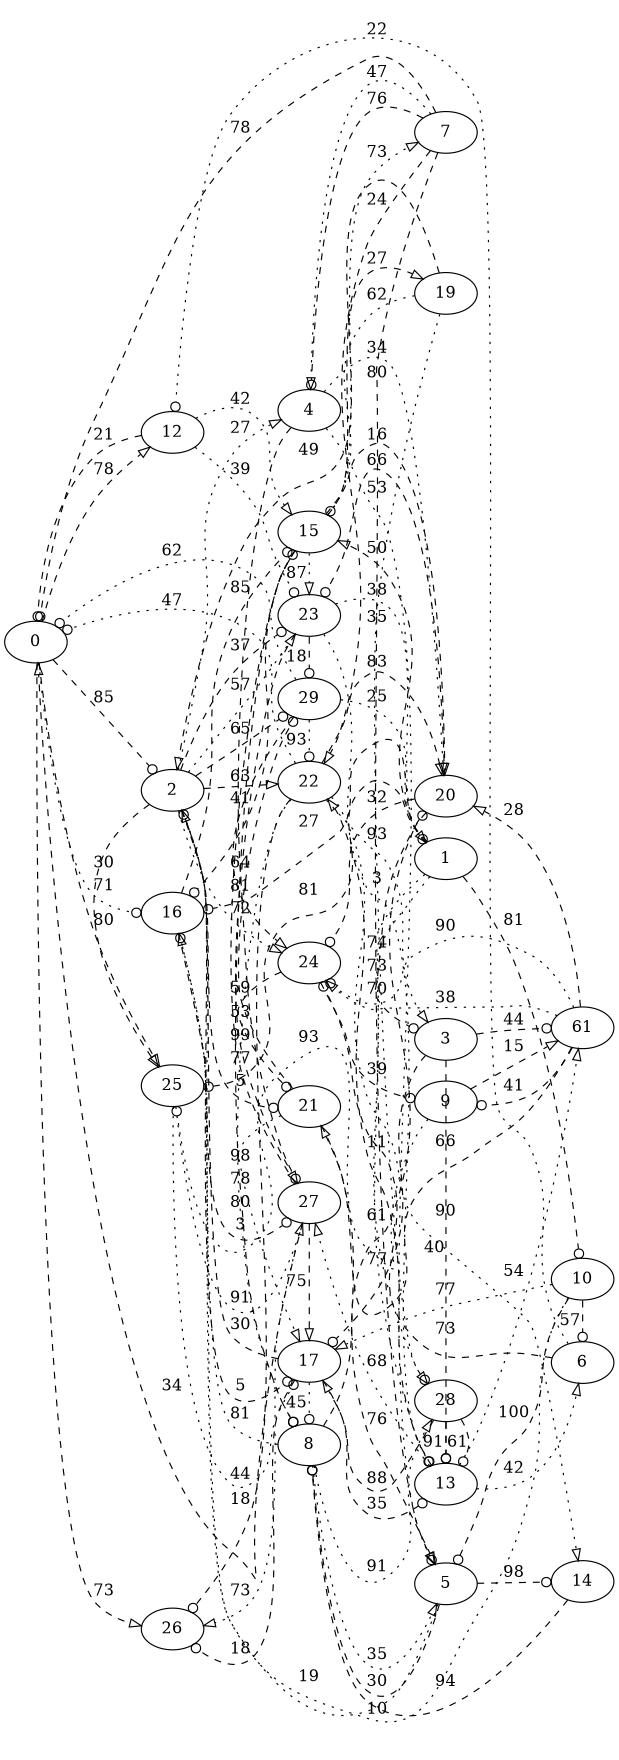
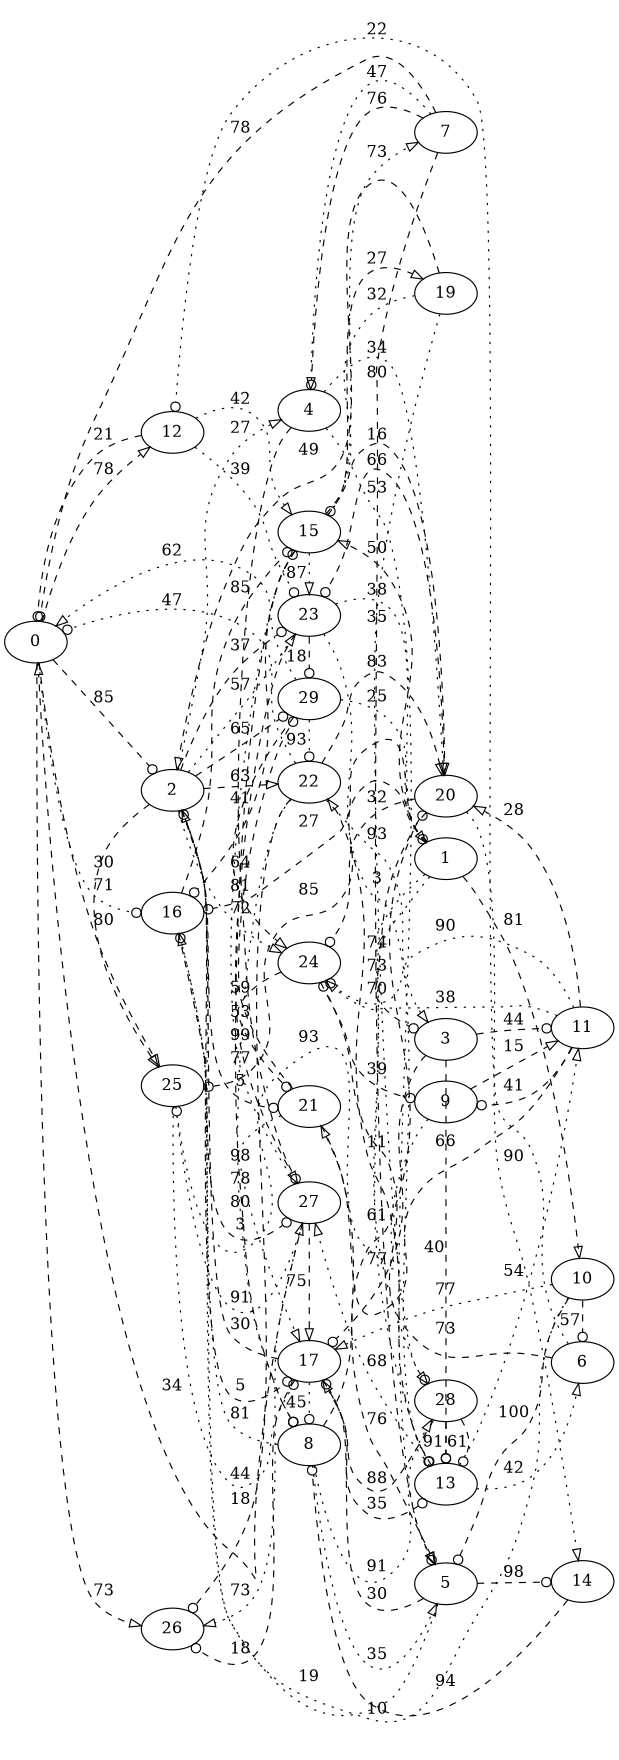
(378, 295) -> (378, 295)
(357, 537) -> none
(219, 562) -> (219, 562)
(234, 875) -> (234, 875)
(309, 891) -> (309, 891)
(583, 1028) -> (583, 1028)
(547, 1064) -> (547, 1064)
(424, 1230) -> (501, 1182)
(372, 1693) -> (347, 1527)
